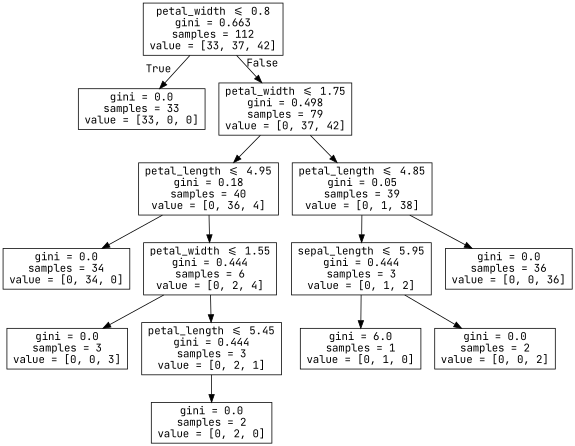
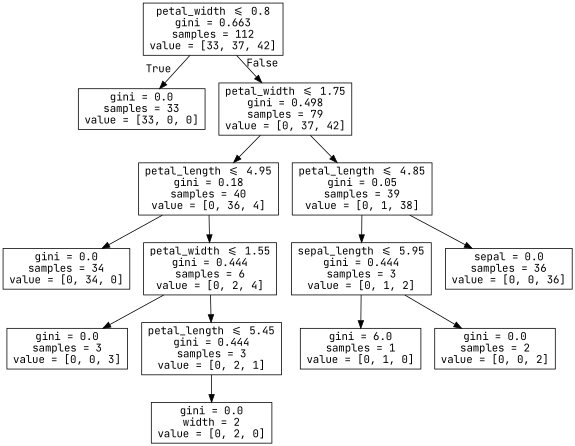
(509, 269) -> (509, 269)
(212, 423) -> (212, 423)
